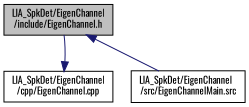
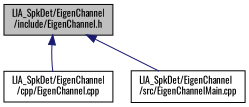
(65, 48) -> (52, 58)
(188, 87) -> (188, 87)
